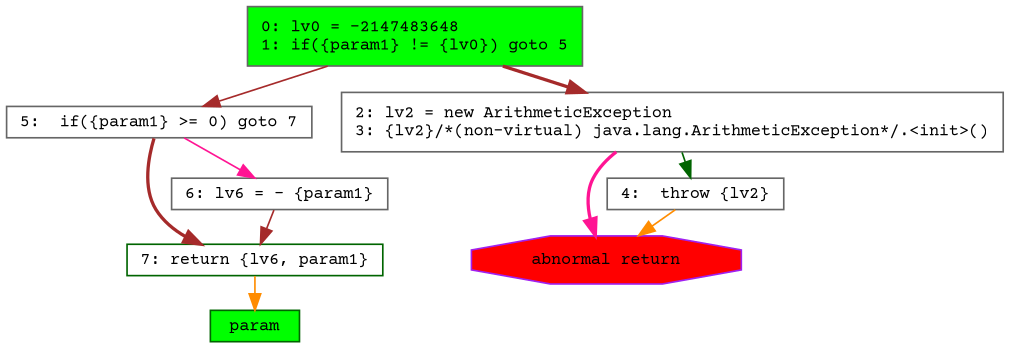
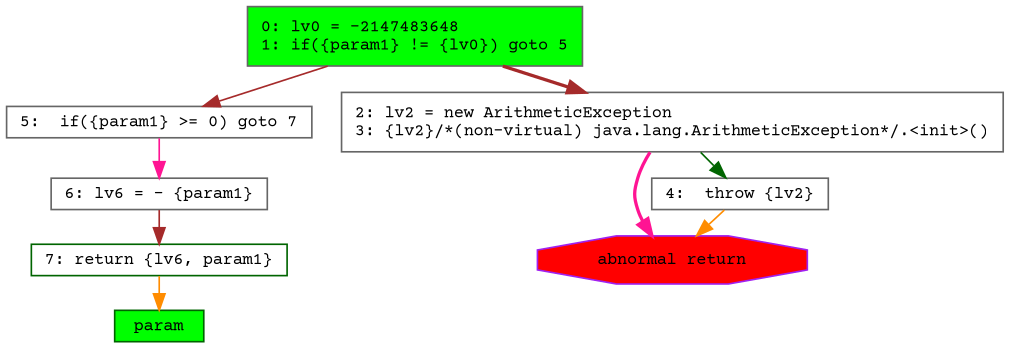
(150, 194) -> none
